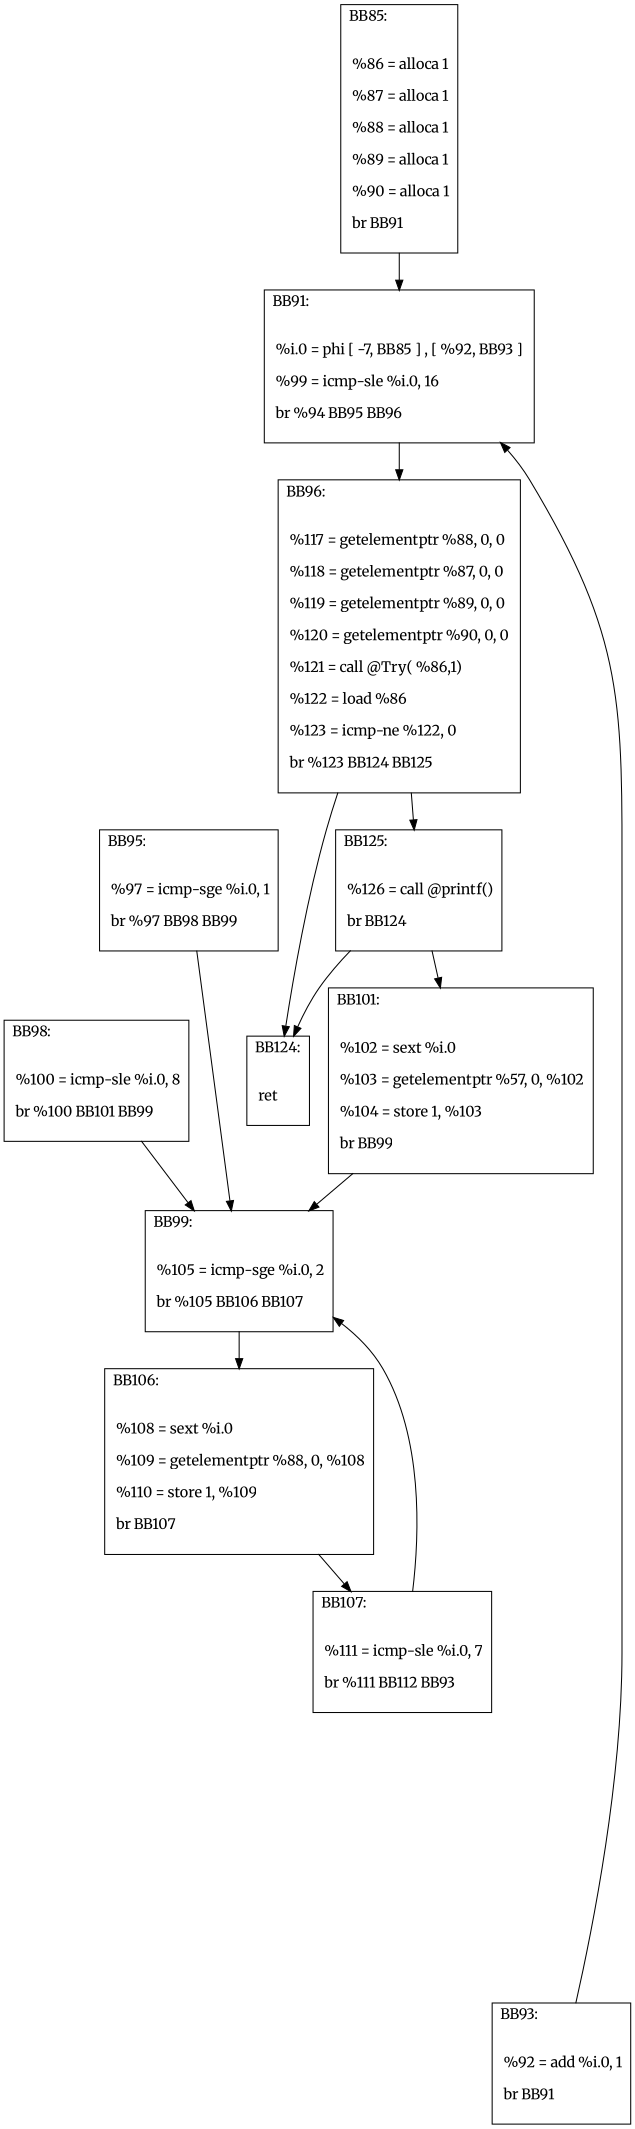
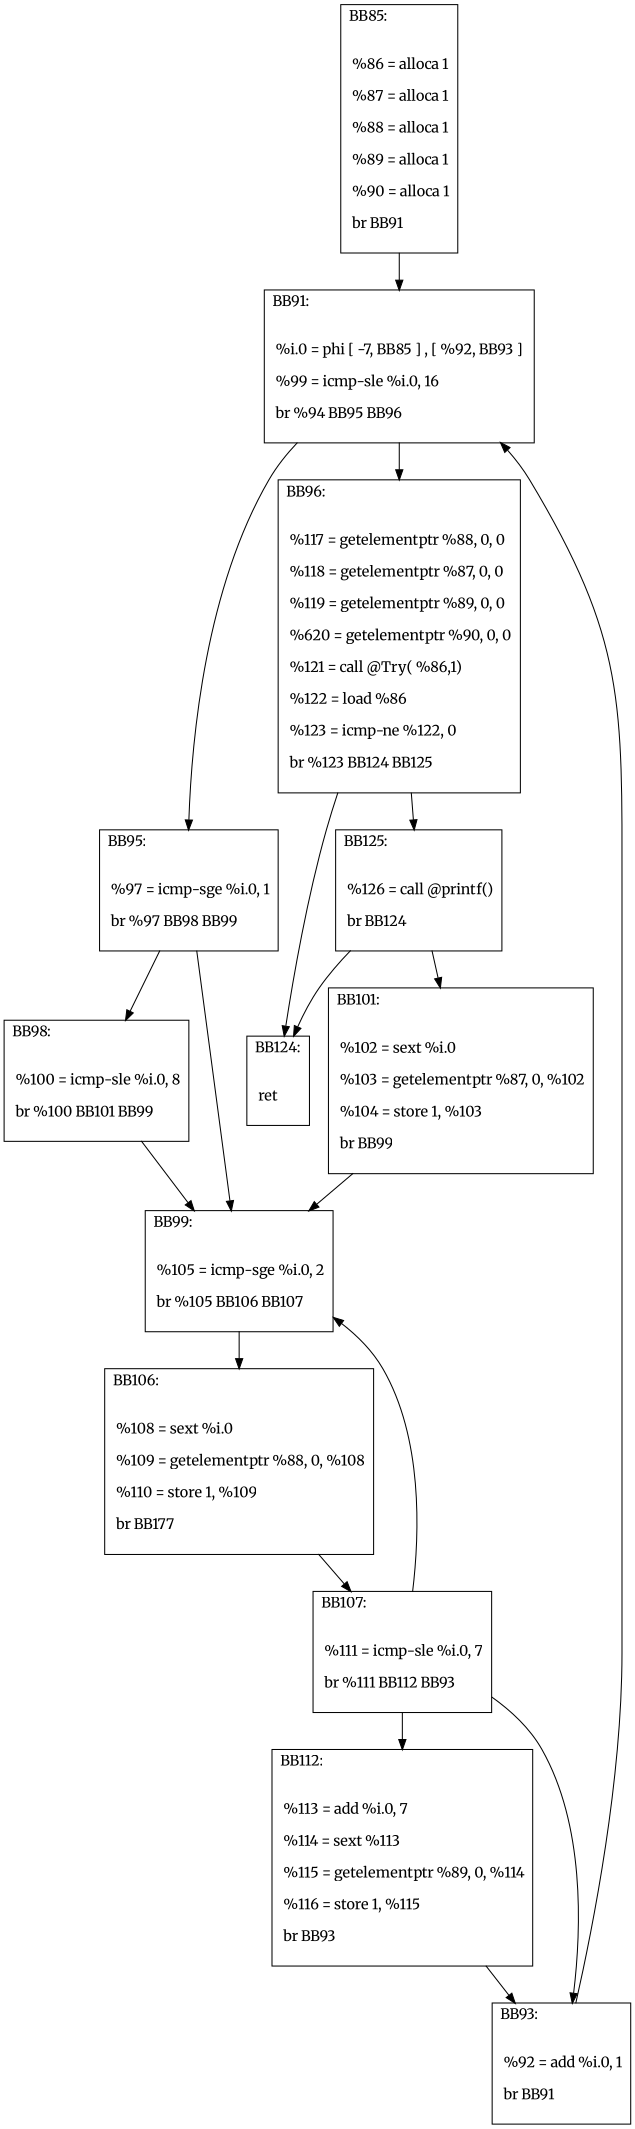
none -> (215, 622)
(398, 636) -> (399, 636)
none -> (145, 981)
(460, 1080) -> (461, 1080)
(145, 1525) -> (144, 1525)
none -> (571, 1832)
none -> (402, 1858)
